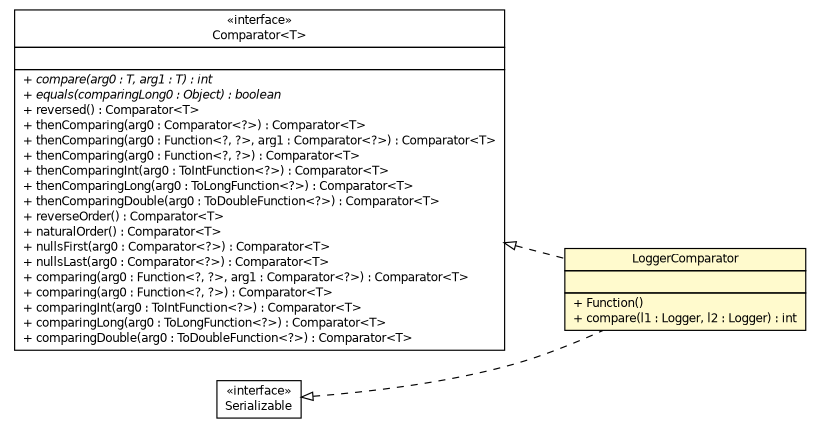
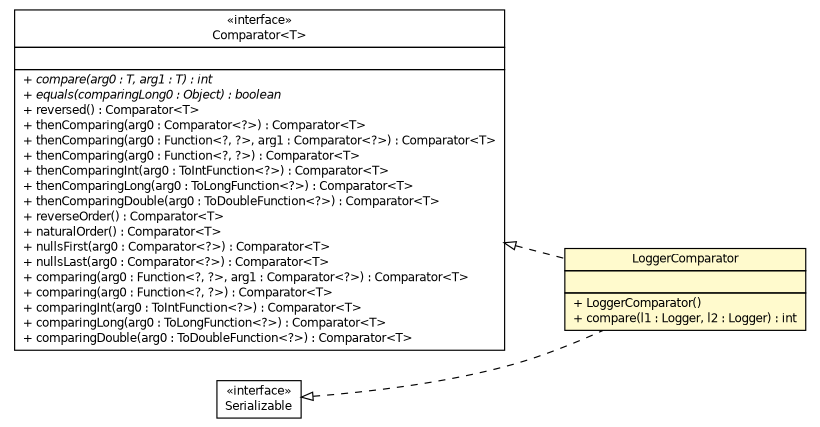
(609, 303) -> (637, 303)
